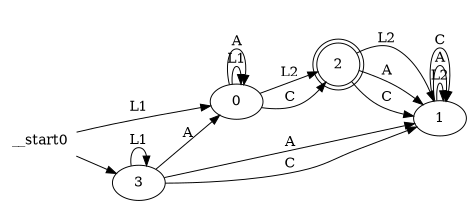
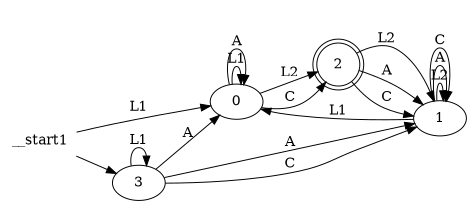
none -> (342, 119)
(40, 141) -> (40, 141)
